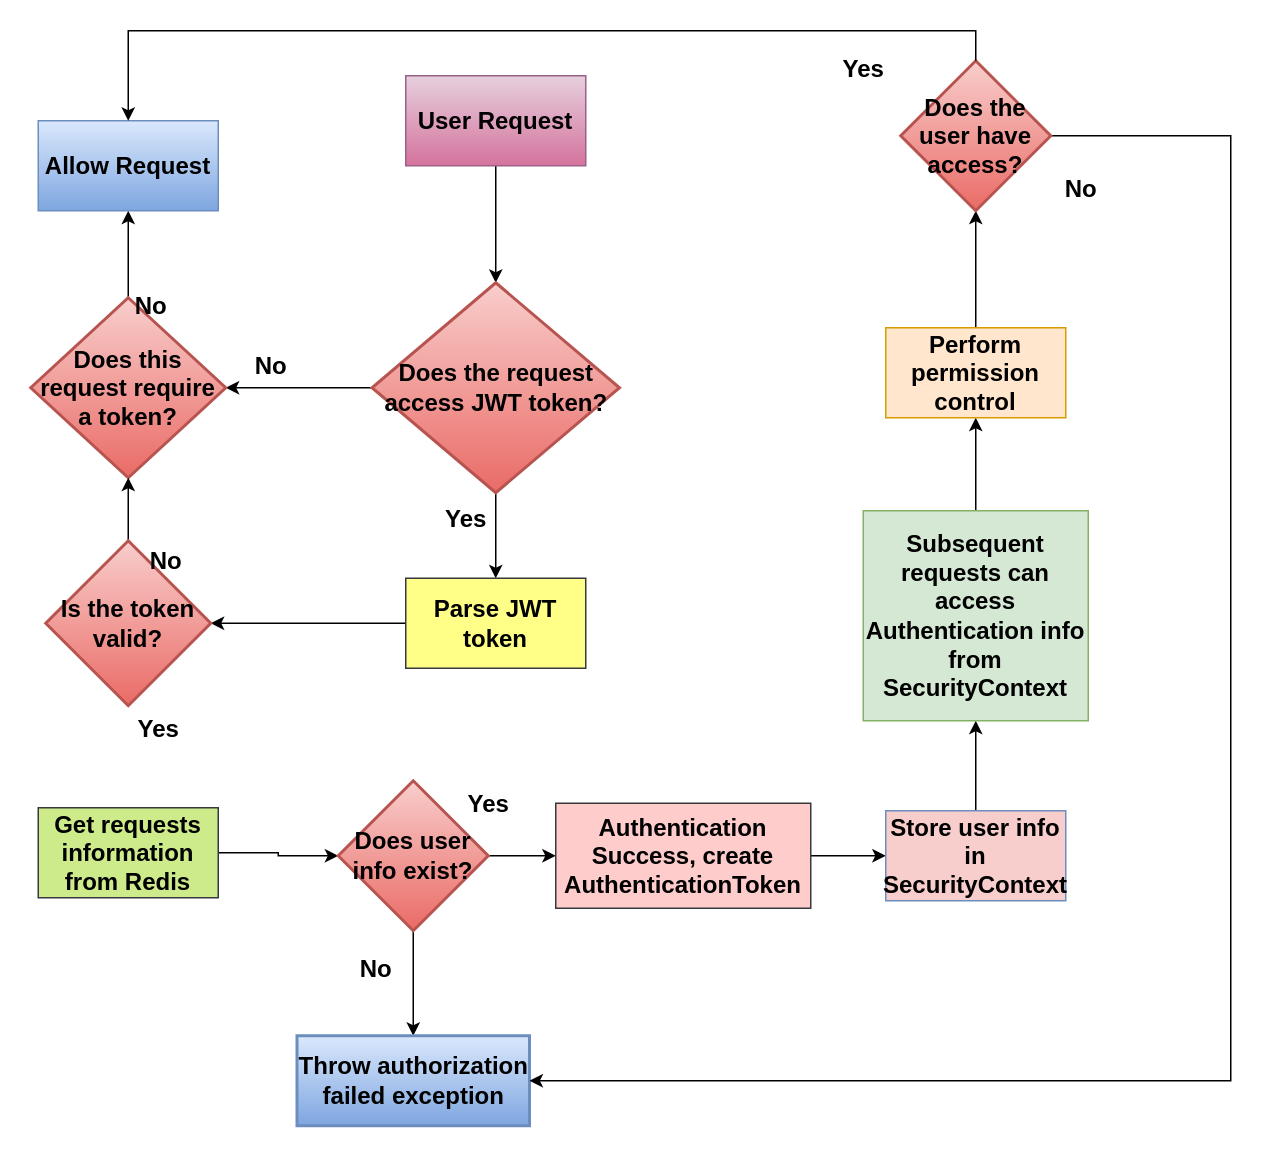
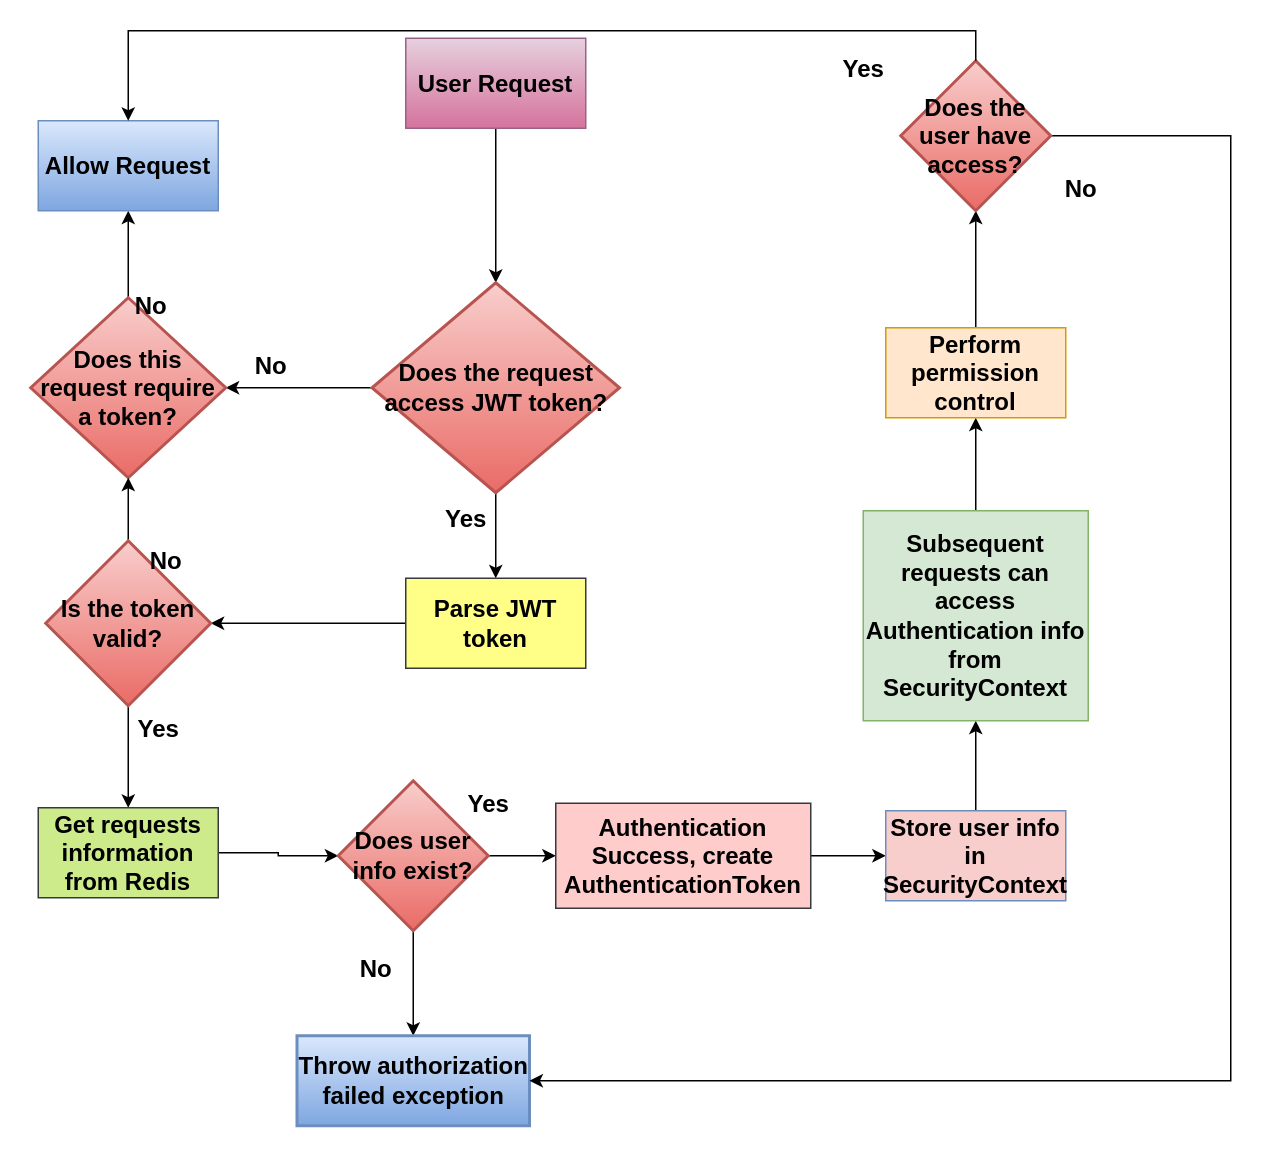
(496, 121) -> (496, 83)
none -> (128, 752)
